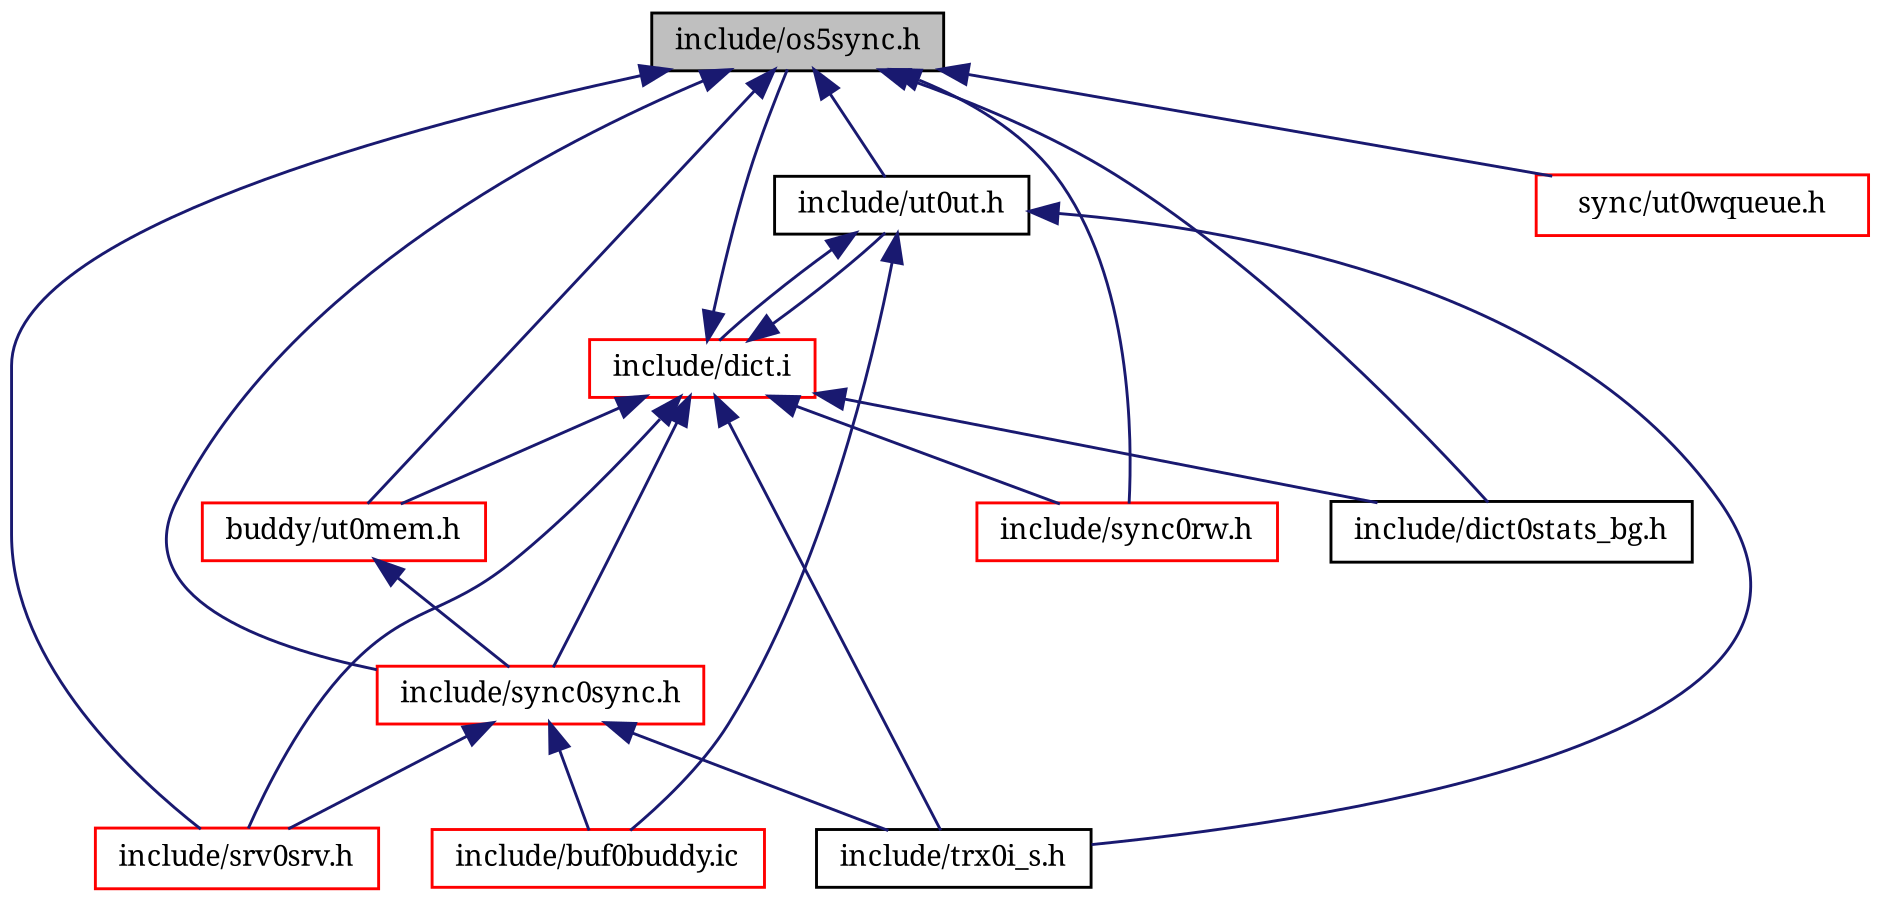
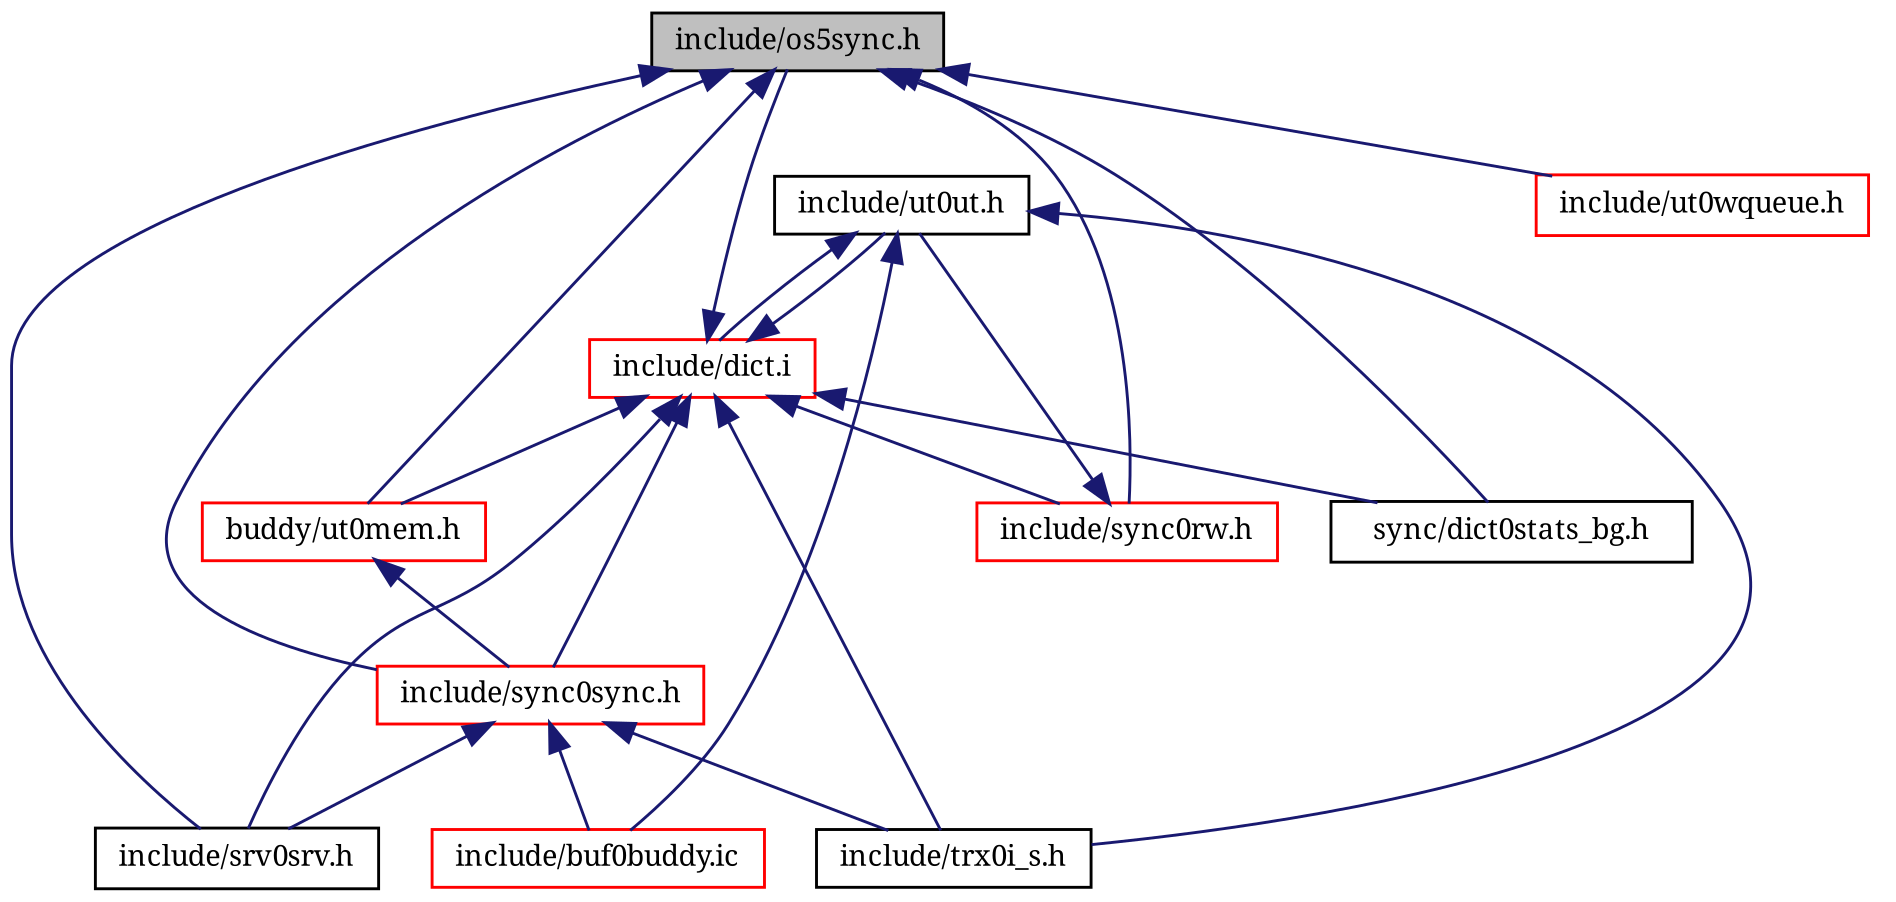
(858, 136) -> (1006, 356)
(1702, 205) -> (1702, 205)
(1512, 532) -> (1512, 532)
(237, 858) -> (237, 858)
